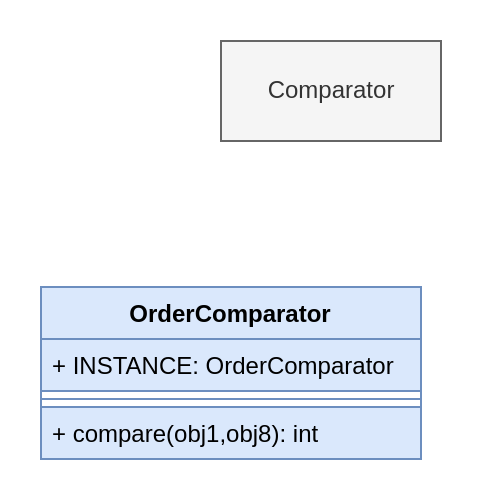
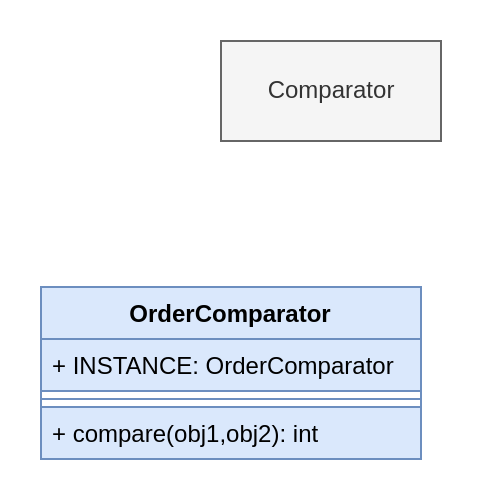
(204, 434) -> (204, 434)
